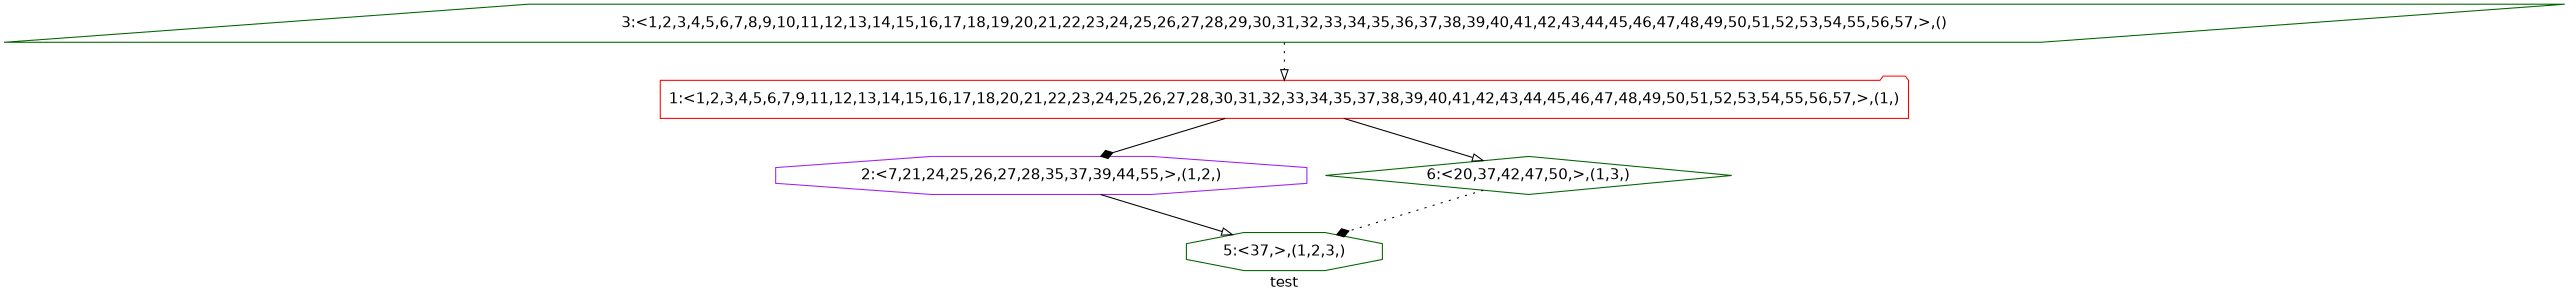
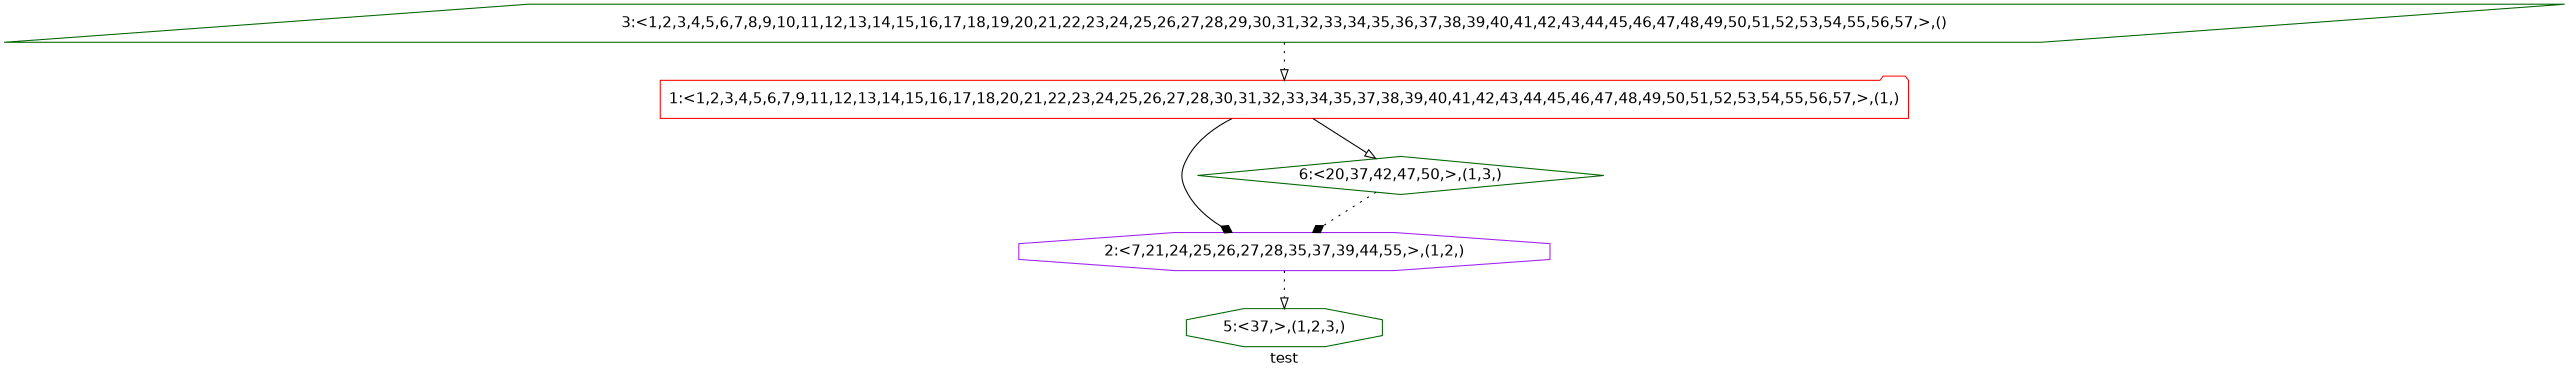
(1416, 211) -> (1350, 209)
(1161, 213) -> (1284, 284)
